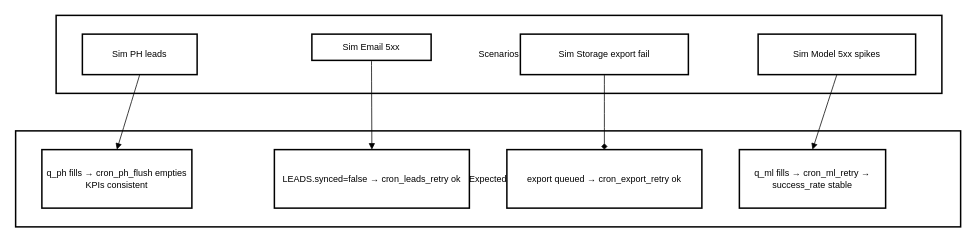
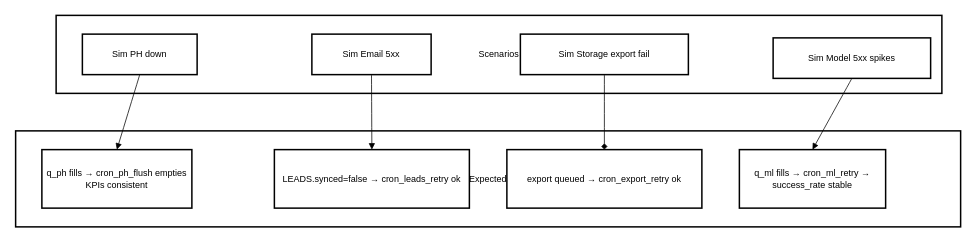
(371, 47) -> (371, 54)
(140, 54) -> (140, 54)
(837, 54) -> (852, 58)
